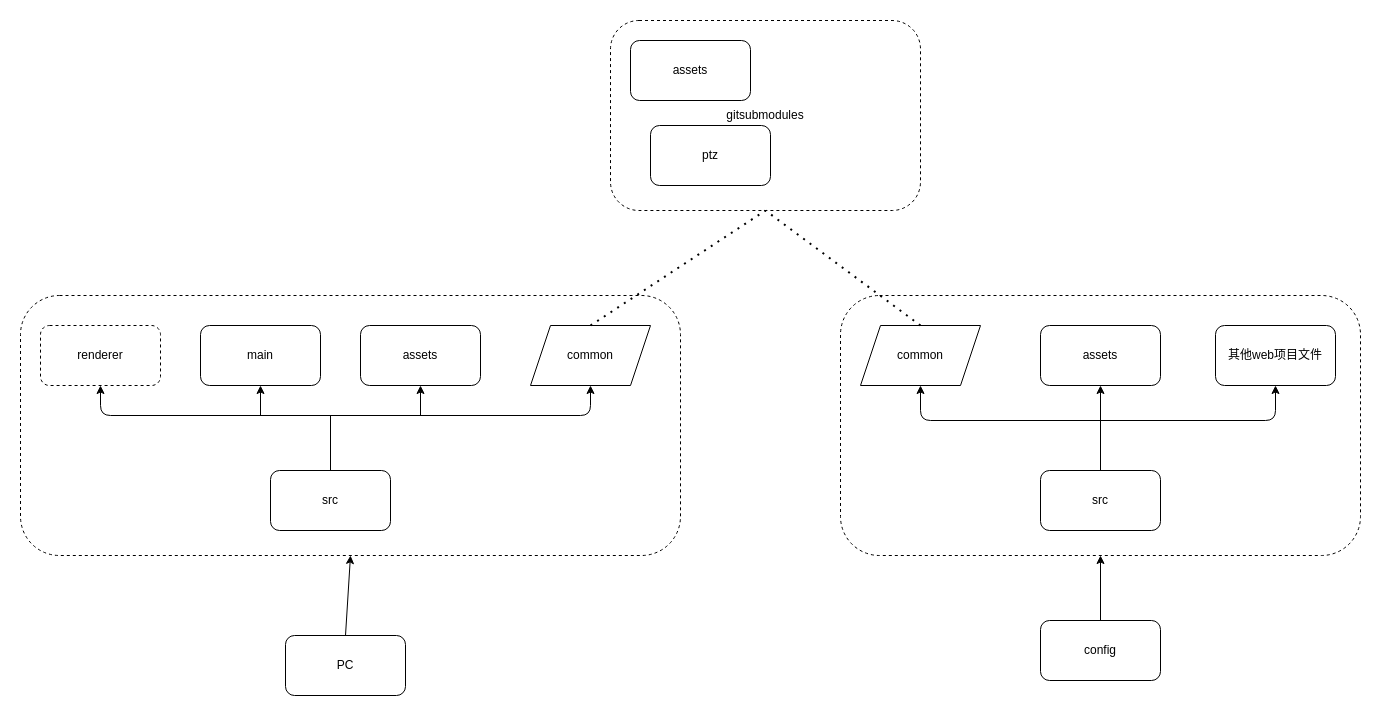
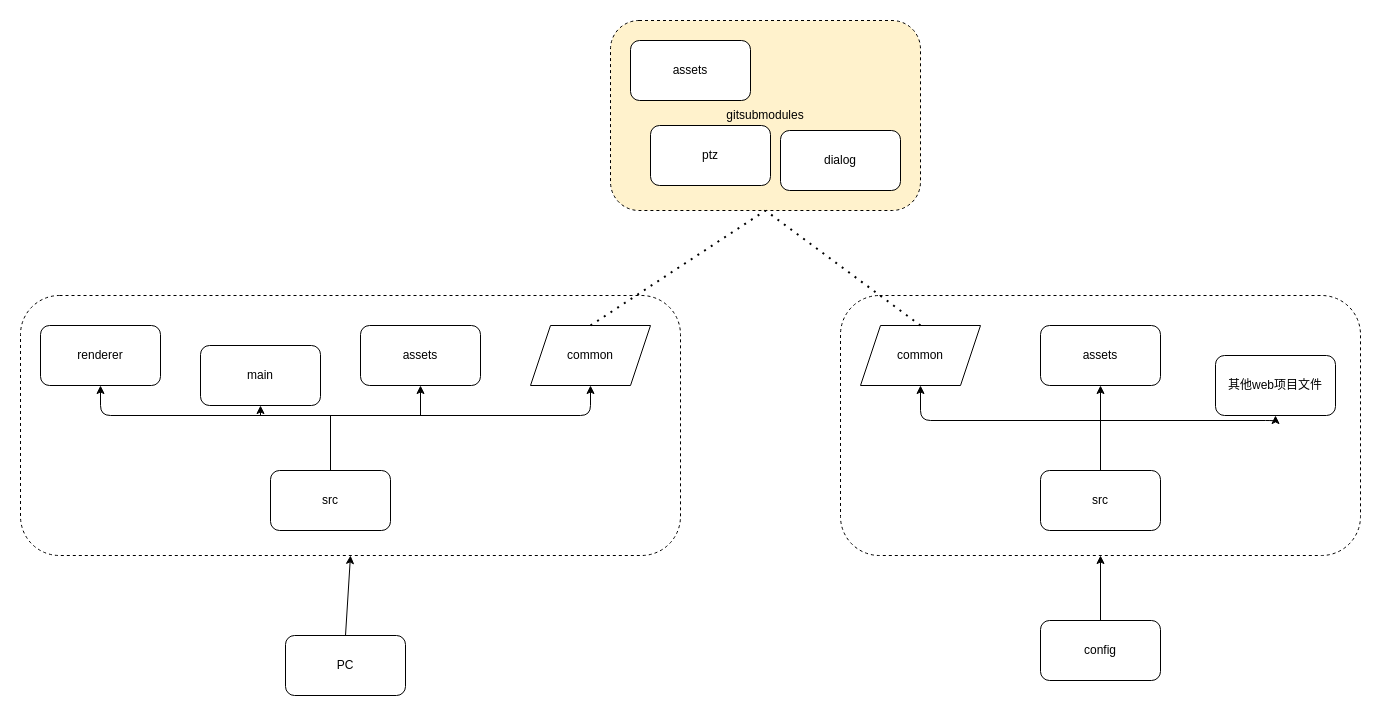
(766, 116) -> (766, 116)
none -> (841, 161)
(101, 356) -> (101, 356)
(261, 356) -> (261, 376)
(1276, 356) -> (1276, 386)
